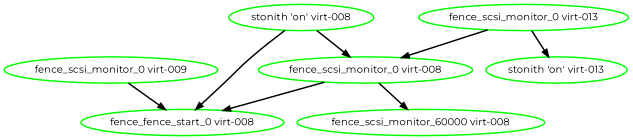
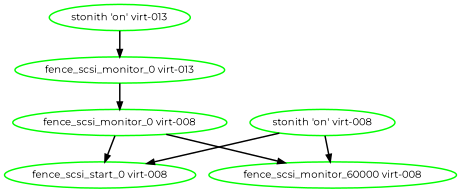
(330, 41) -> (327, 145)
(538, 41) -> (120, 40)
(111, 70) -> none
(182, 122) -> (100, 175)
